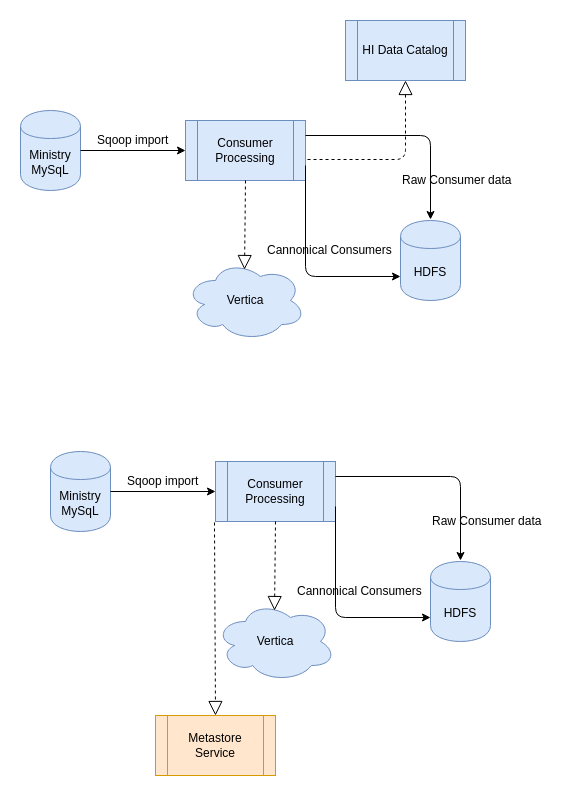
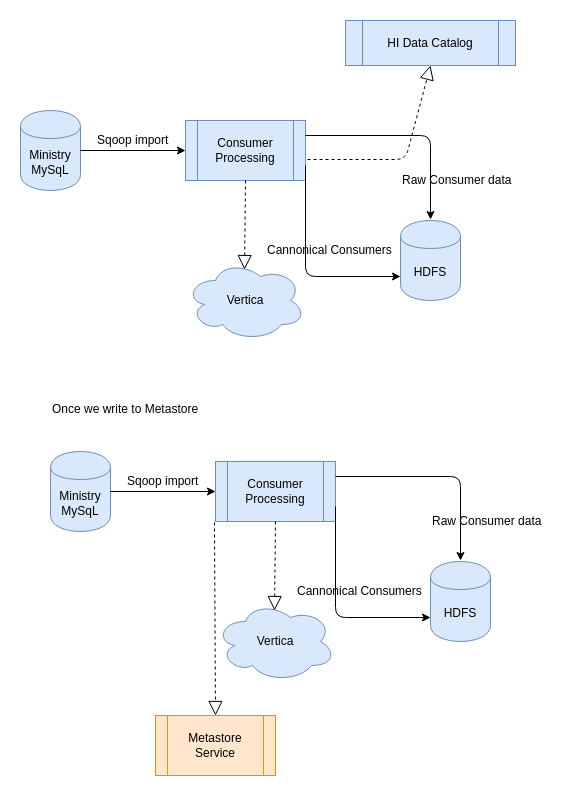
(406, 51) -> (431, 43)
none -> (131, 410)
